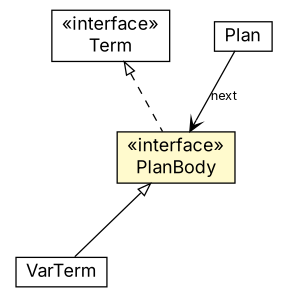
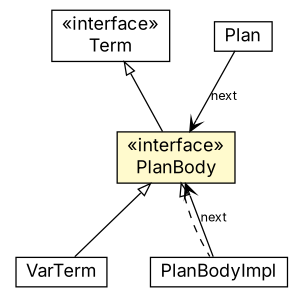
(147, 103) -> (147, 103)
none -> (218, 271)
